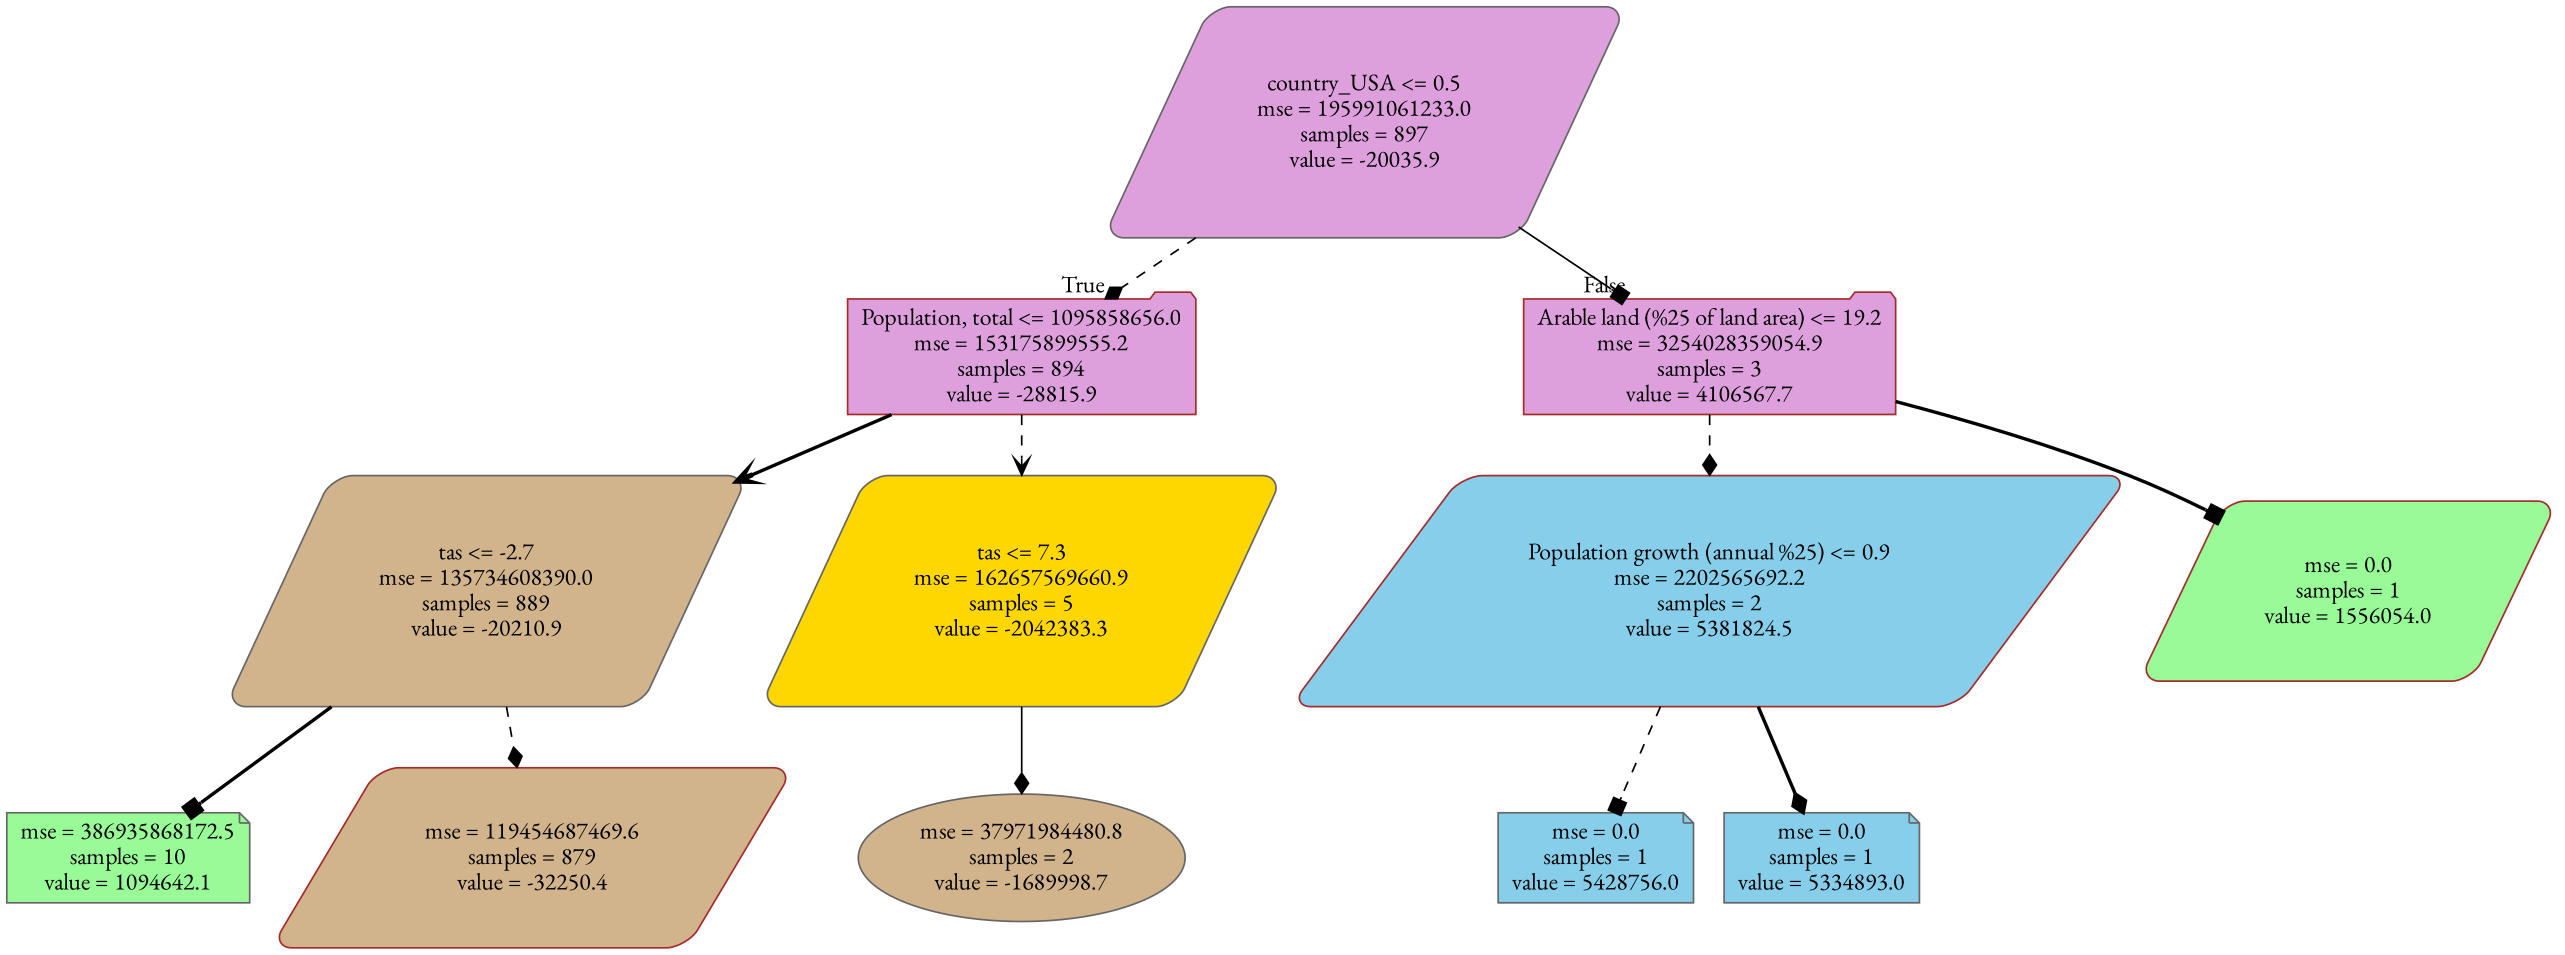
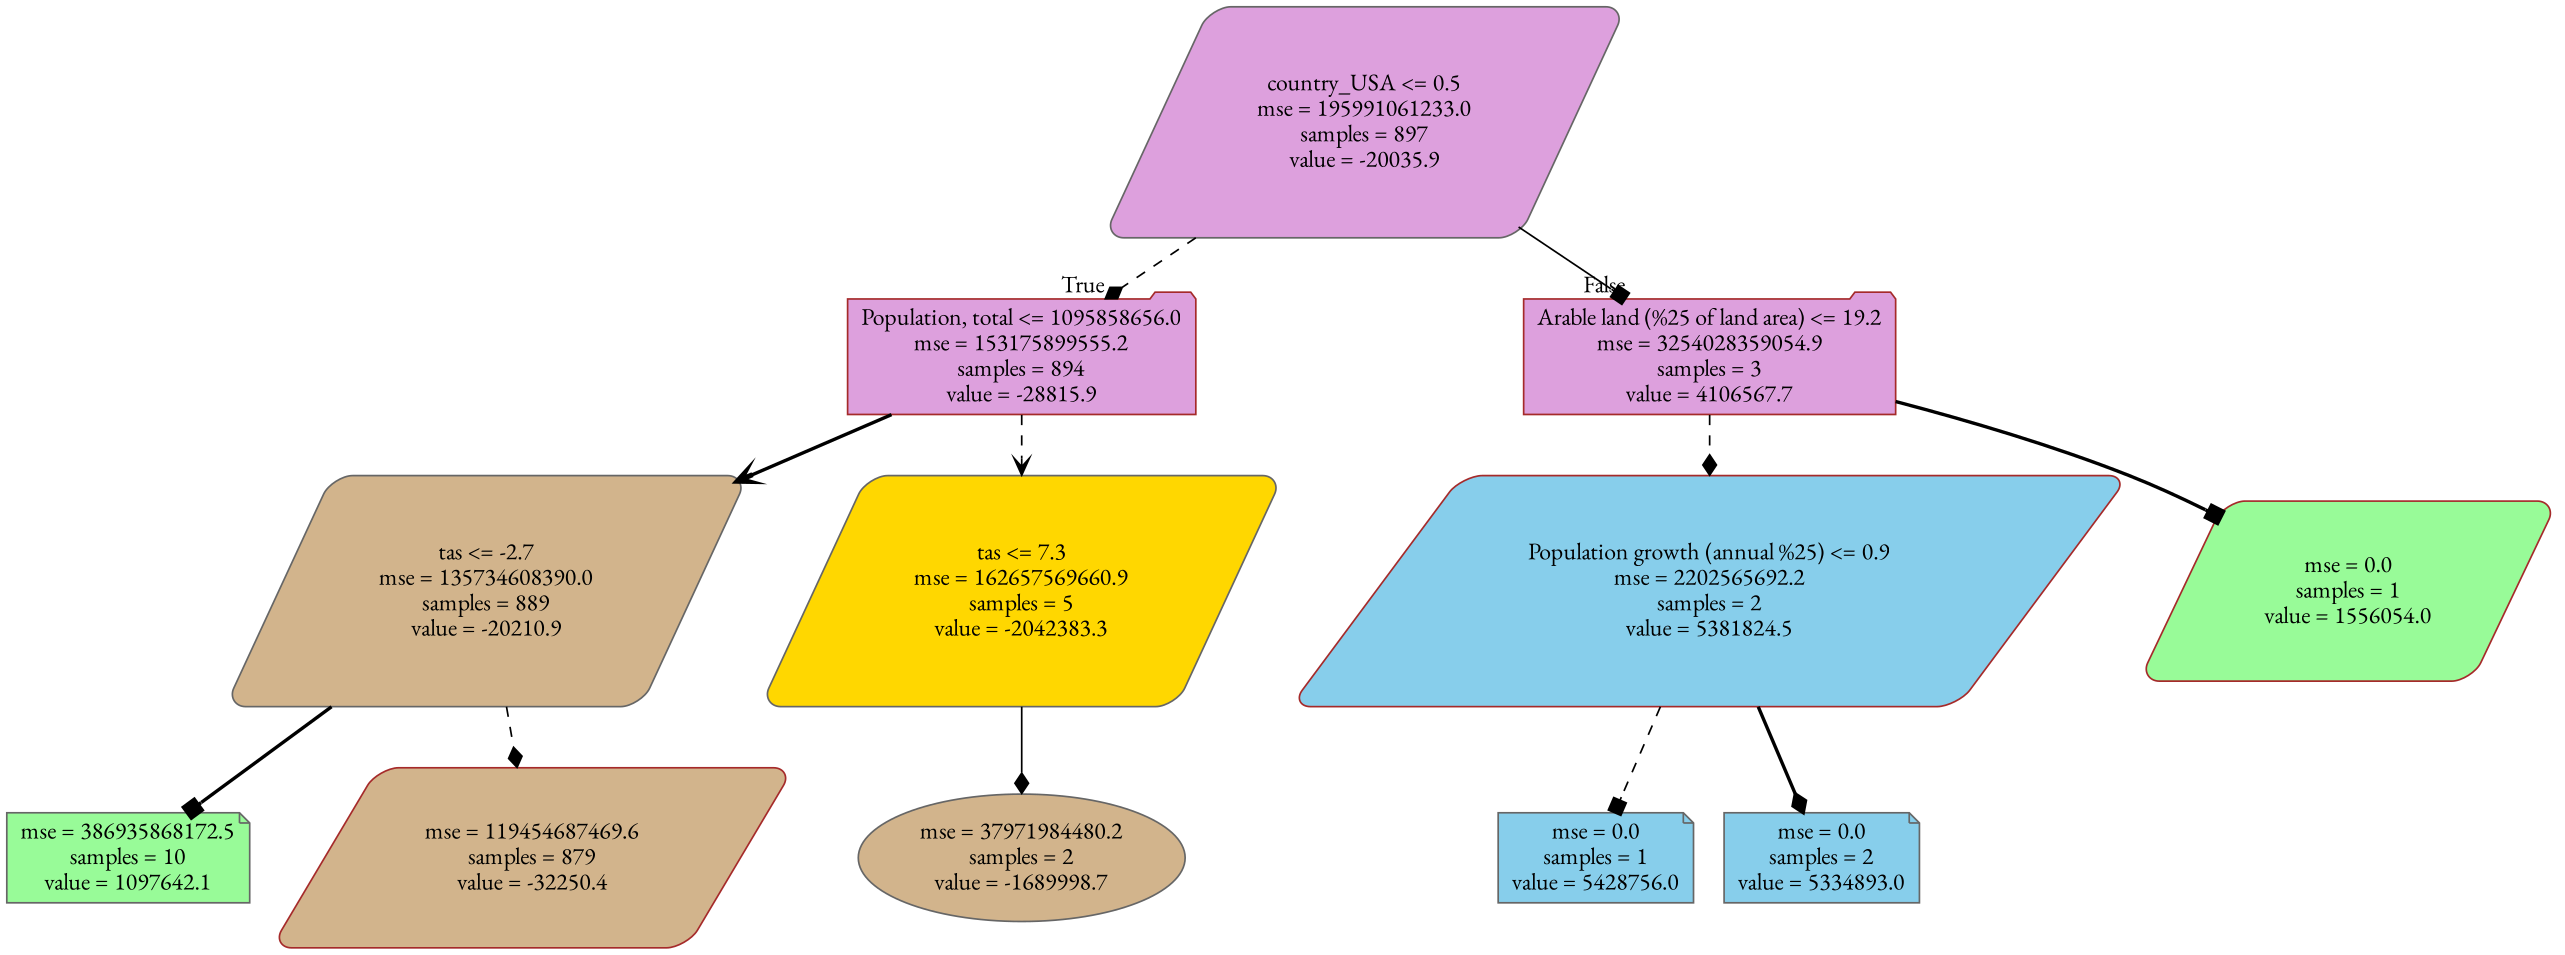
(128, 858) -> (128, 858)
(1022, 858) -> (1022, 858)
(1822, 858) -> (1822, 858)
